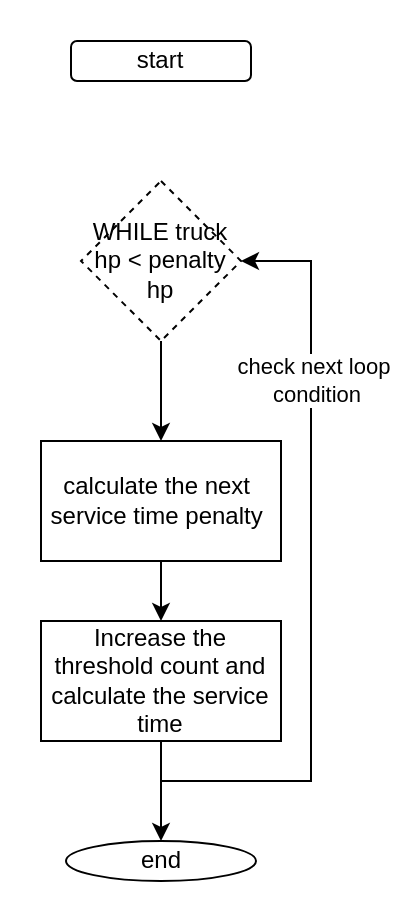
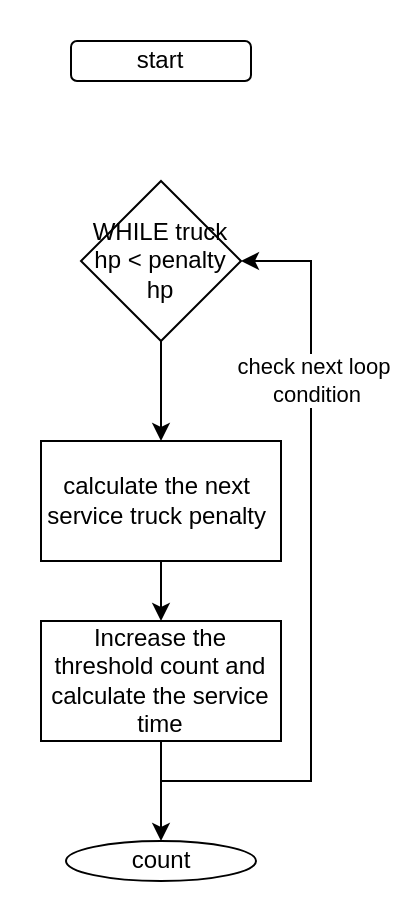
(161, 261) -> (161, 261)
(161, 501) -> (161, 501)
(162, 861) -> (162, 861)
